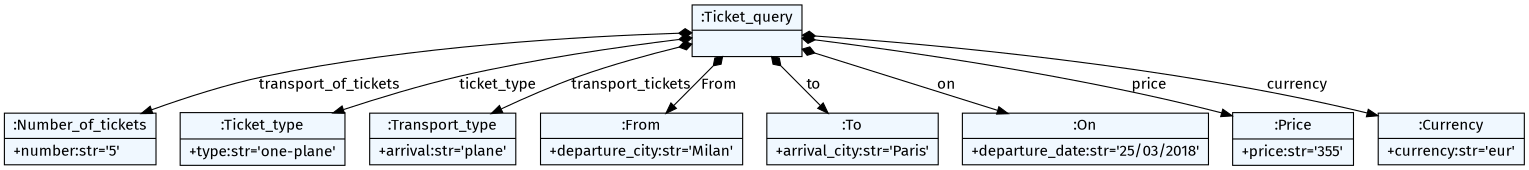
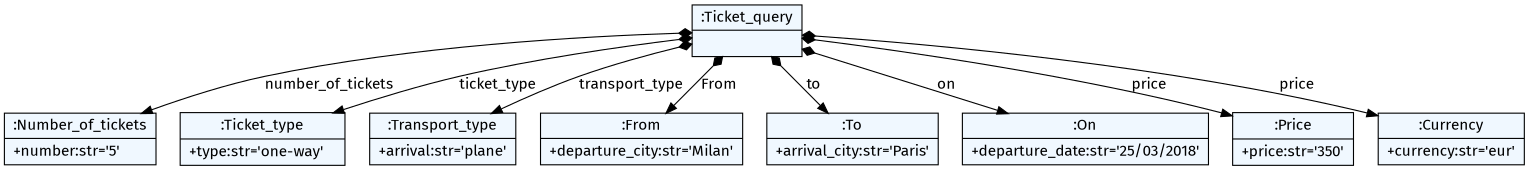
(330, 85) -> (330, 85)
(631, 85) -> (631, 85)
(1297, 85) -> (1297, 85)
(263, 152) -> (257, 152)
(1293, 152) -> (1293, 152)
